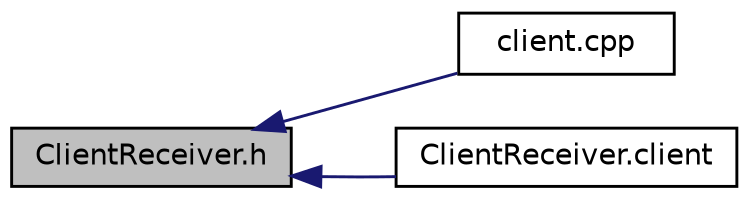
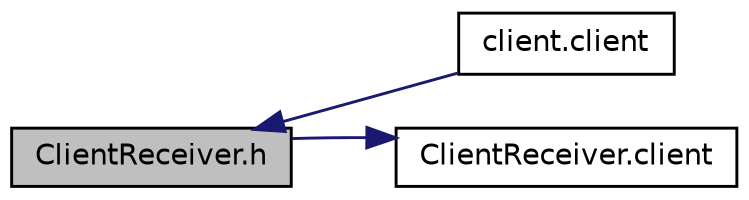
(566, 44) -> (566, 44)
(359, 177) -> (329, 138)
